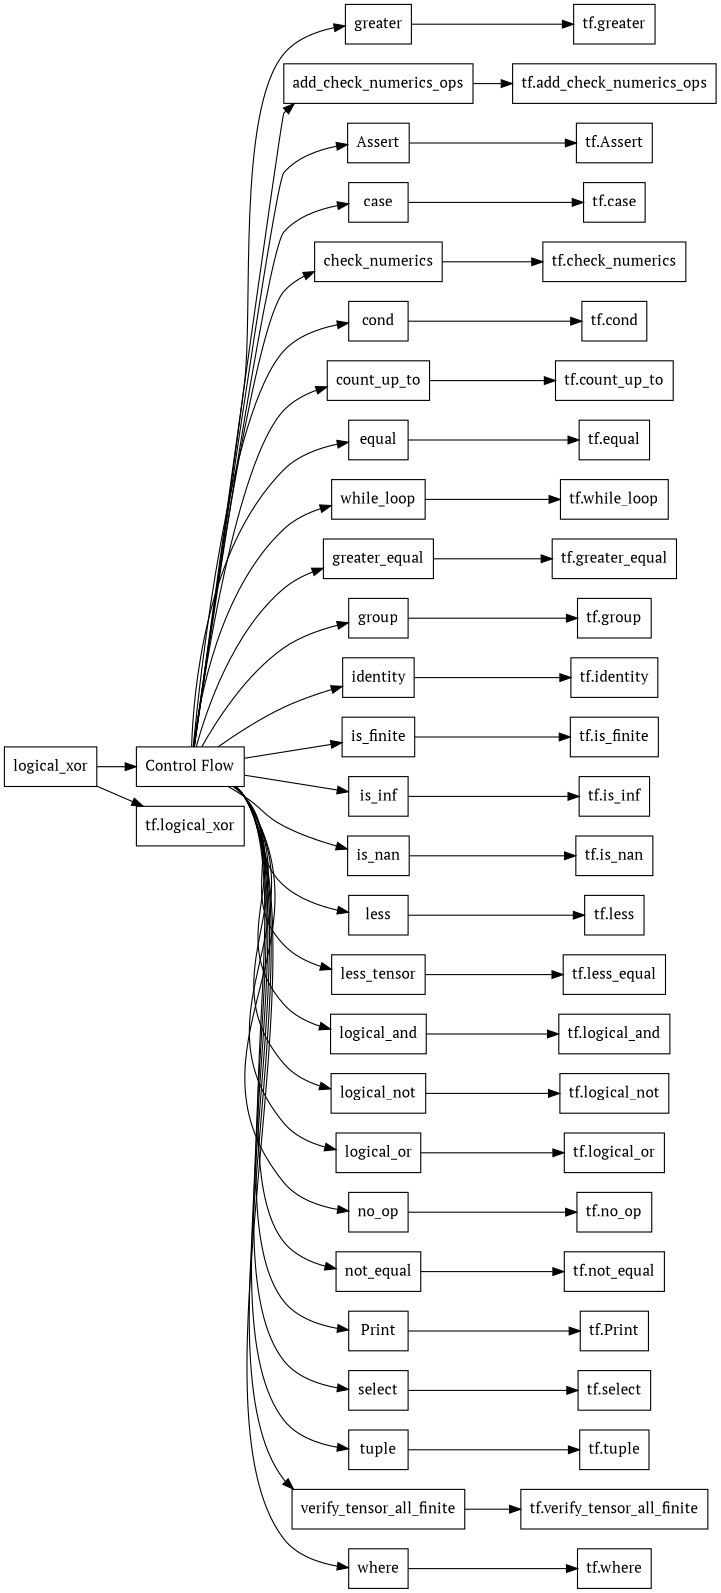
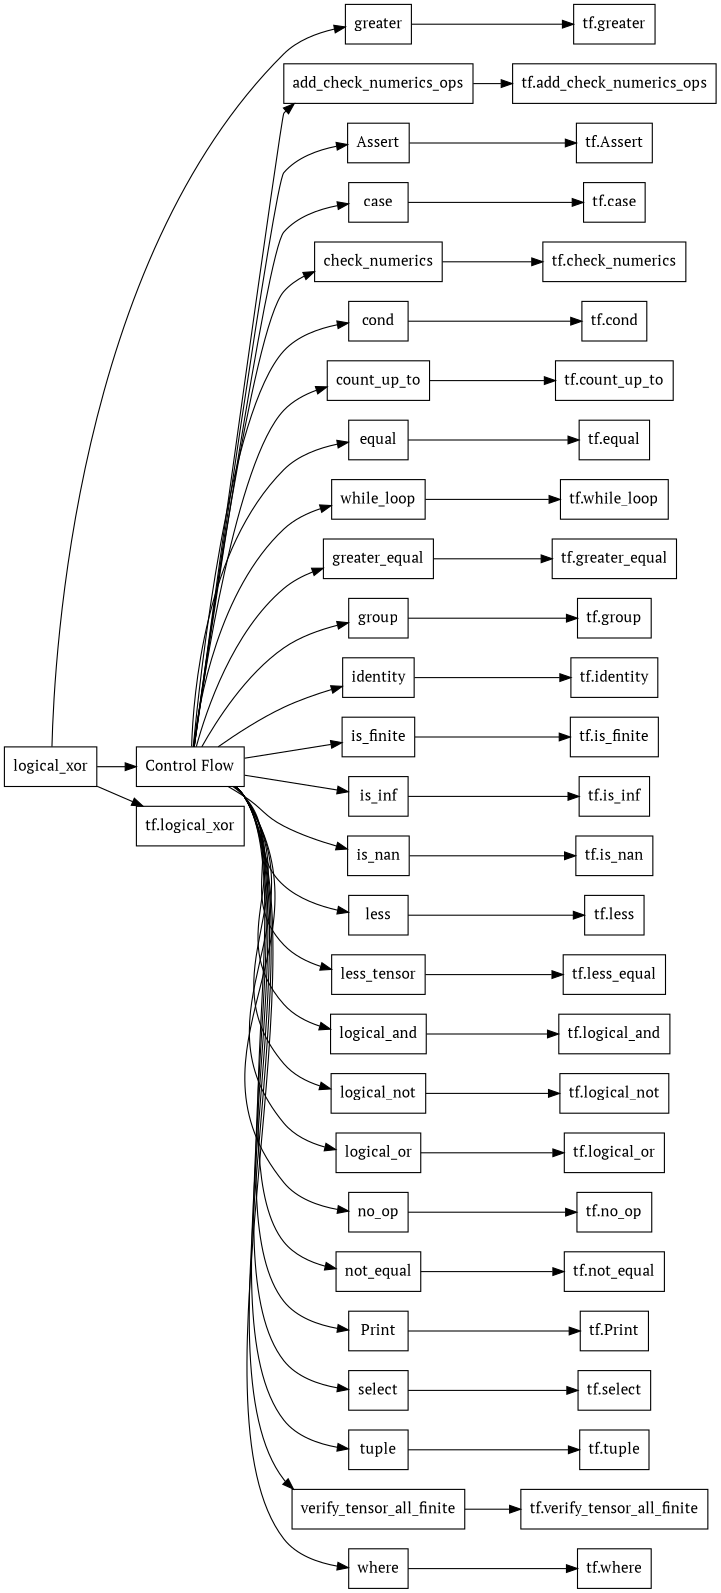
(248, 313) -> (116, 352)
